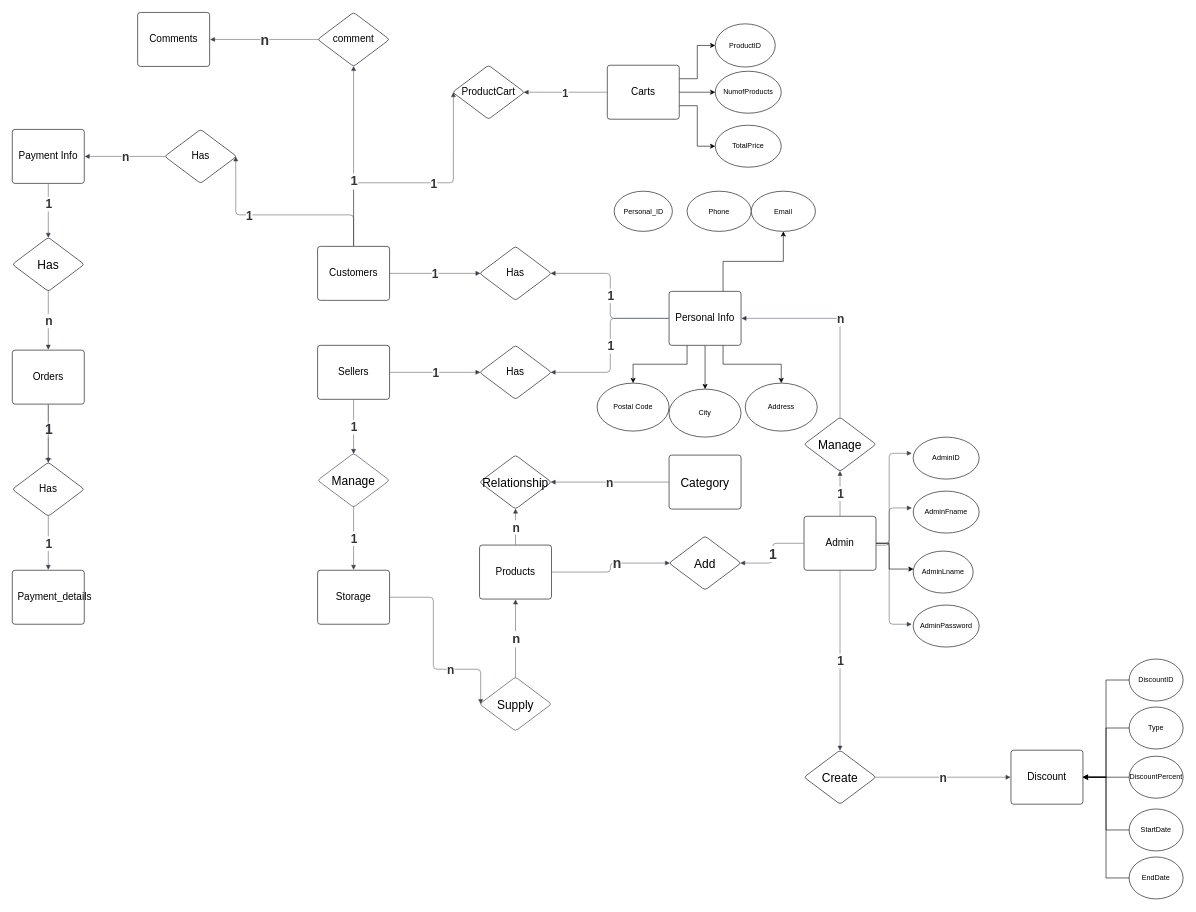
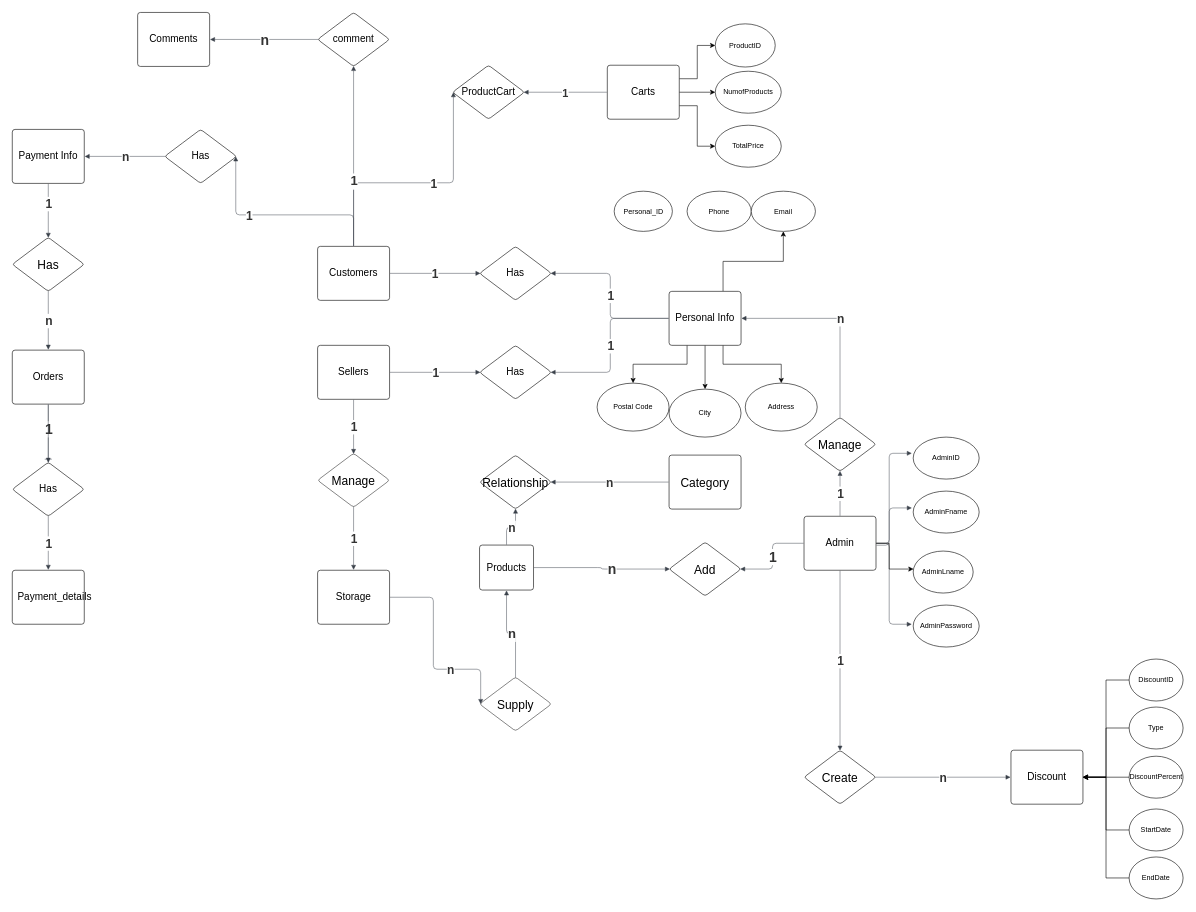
(705, 563) -> (705, 569)
(516, 572) -> (507, 568)
